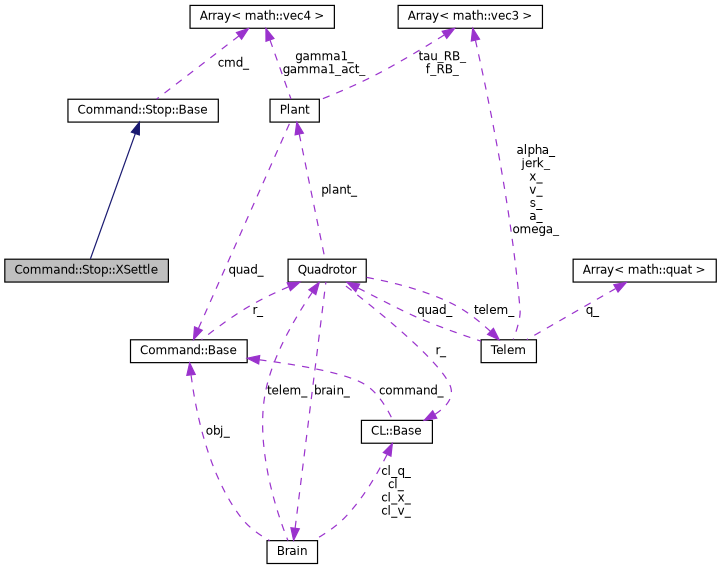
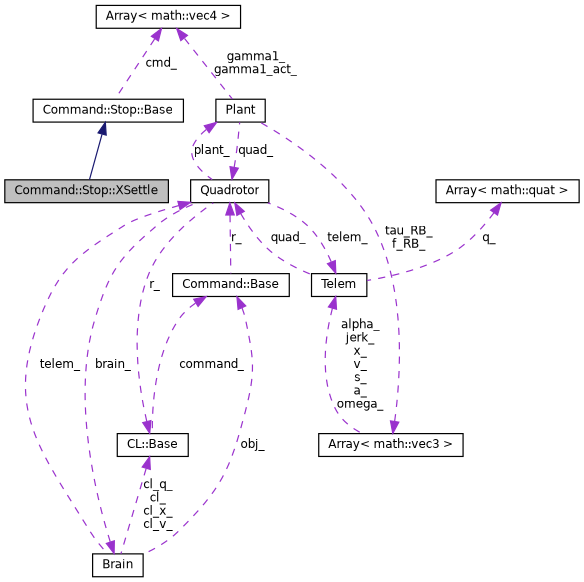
(505, 189) -> (326, 377)
(244, 225) -> (237, 145)
